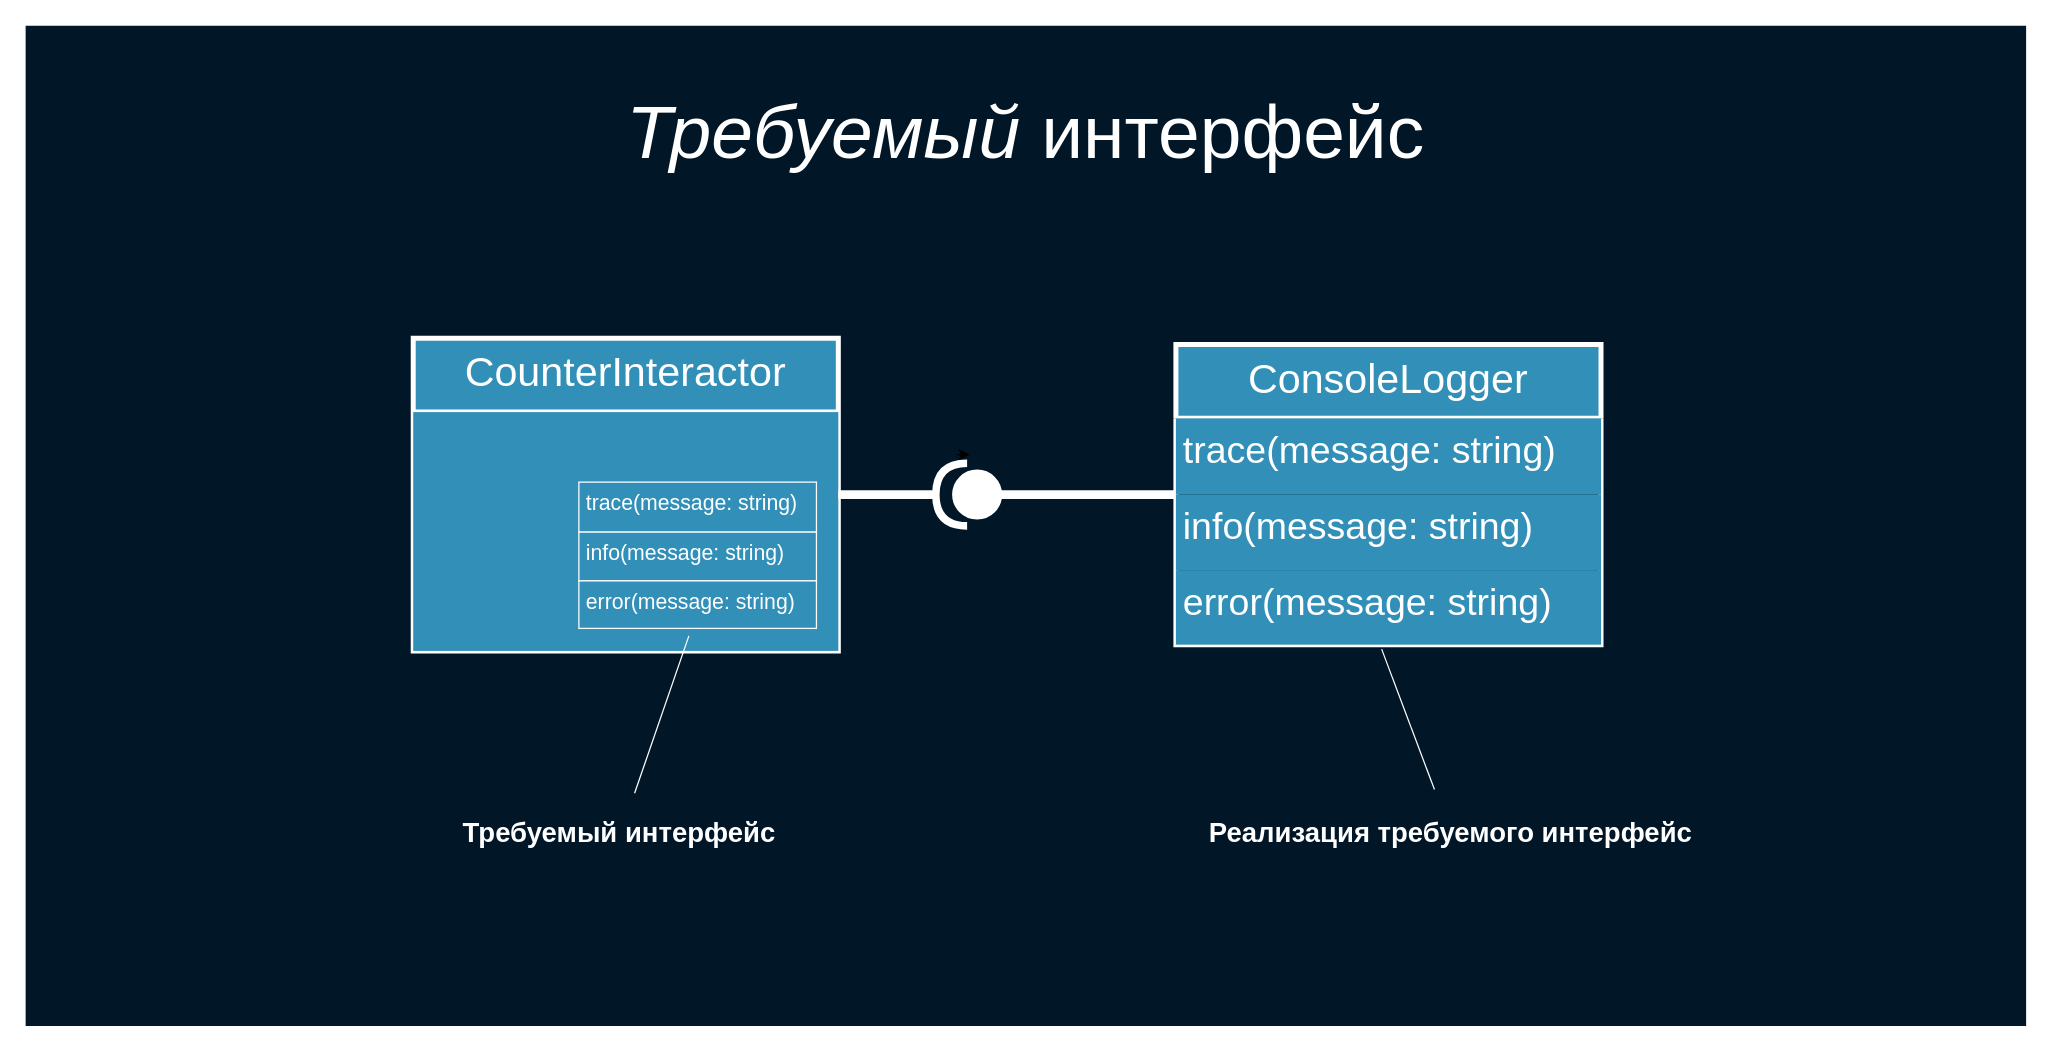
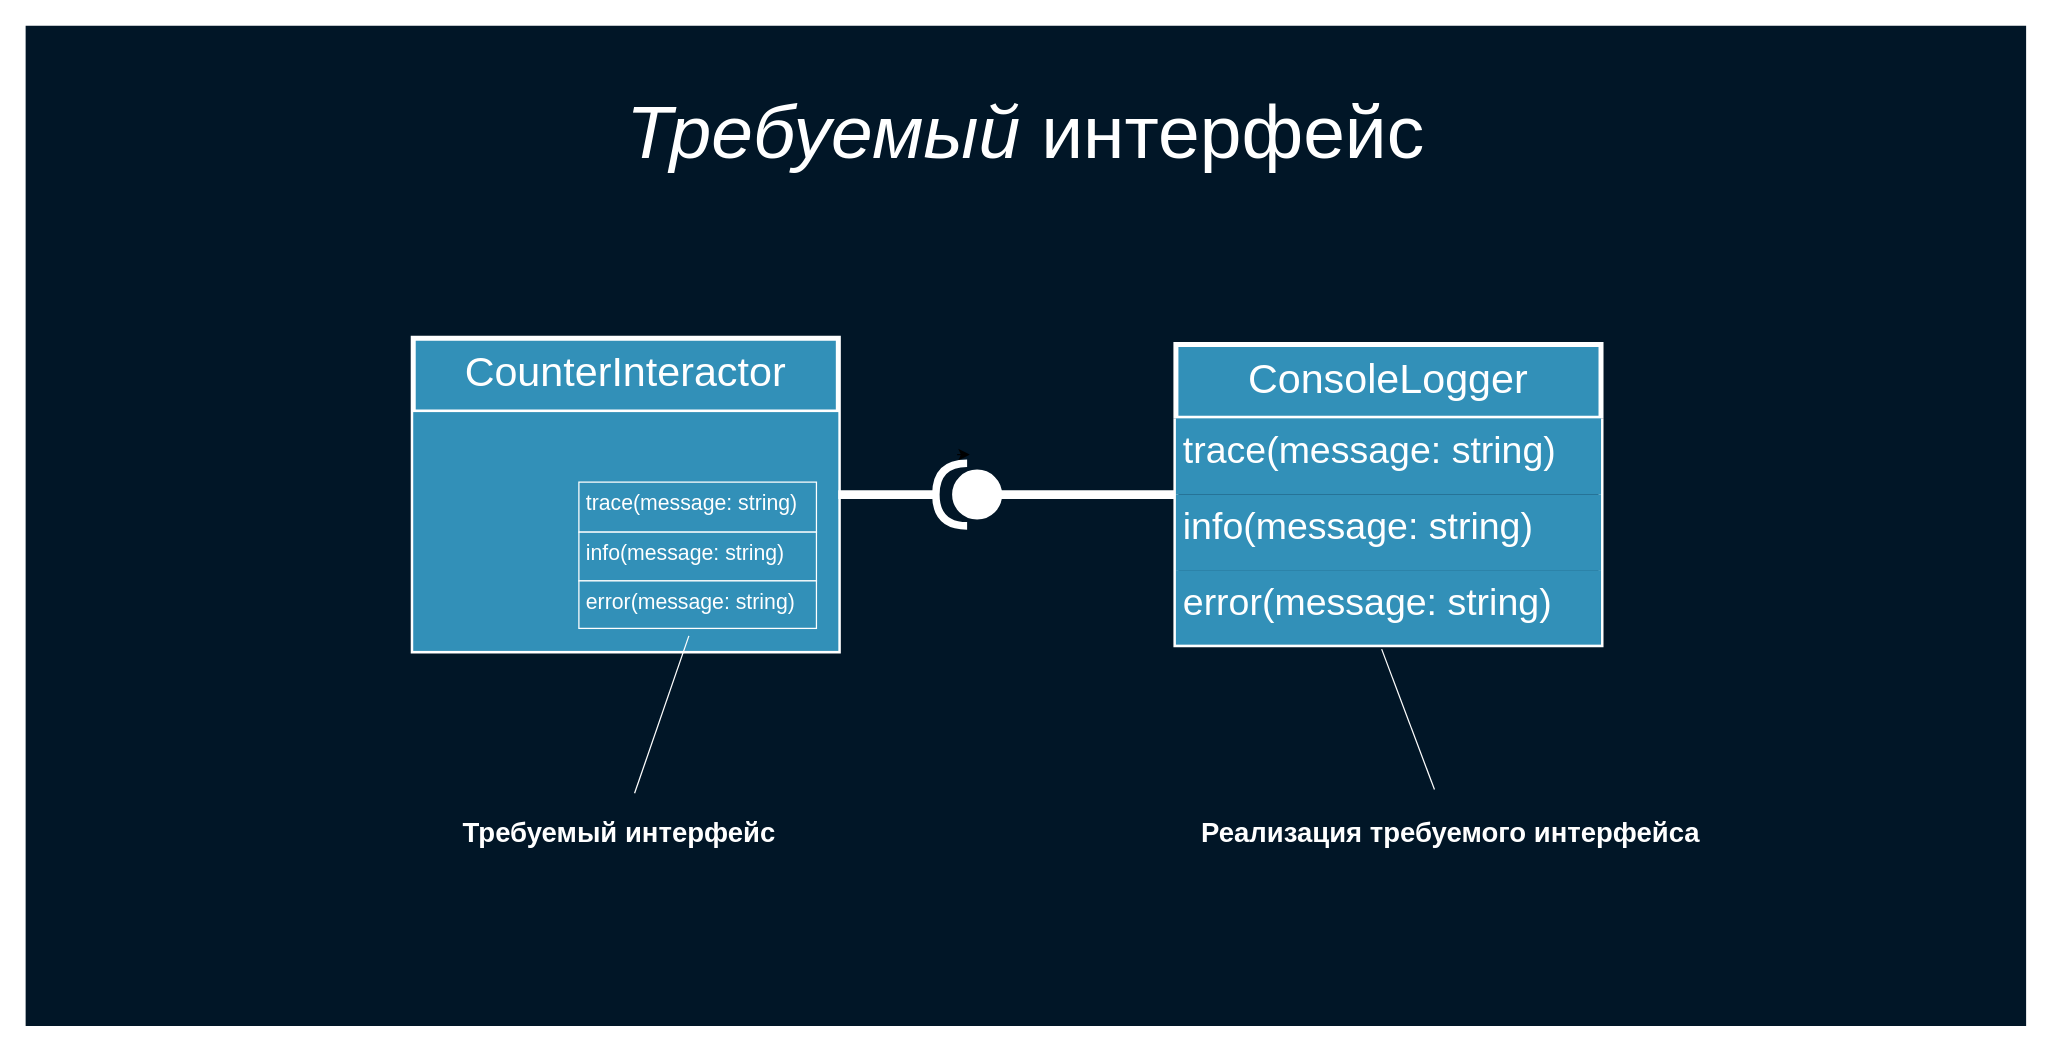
(1450, 832) -> (1450, 832)
